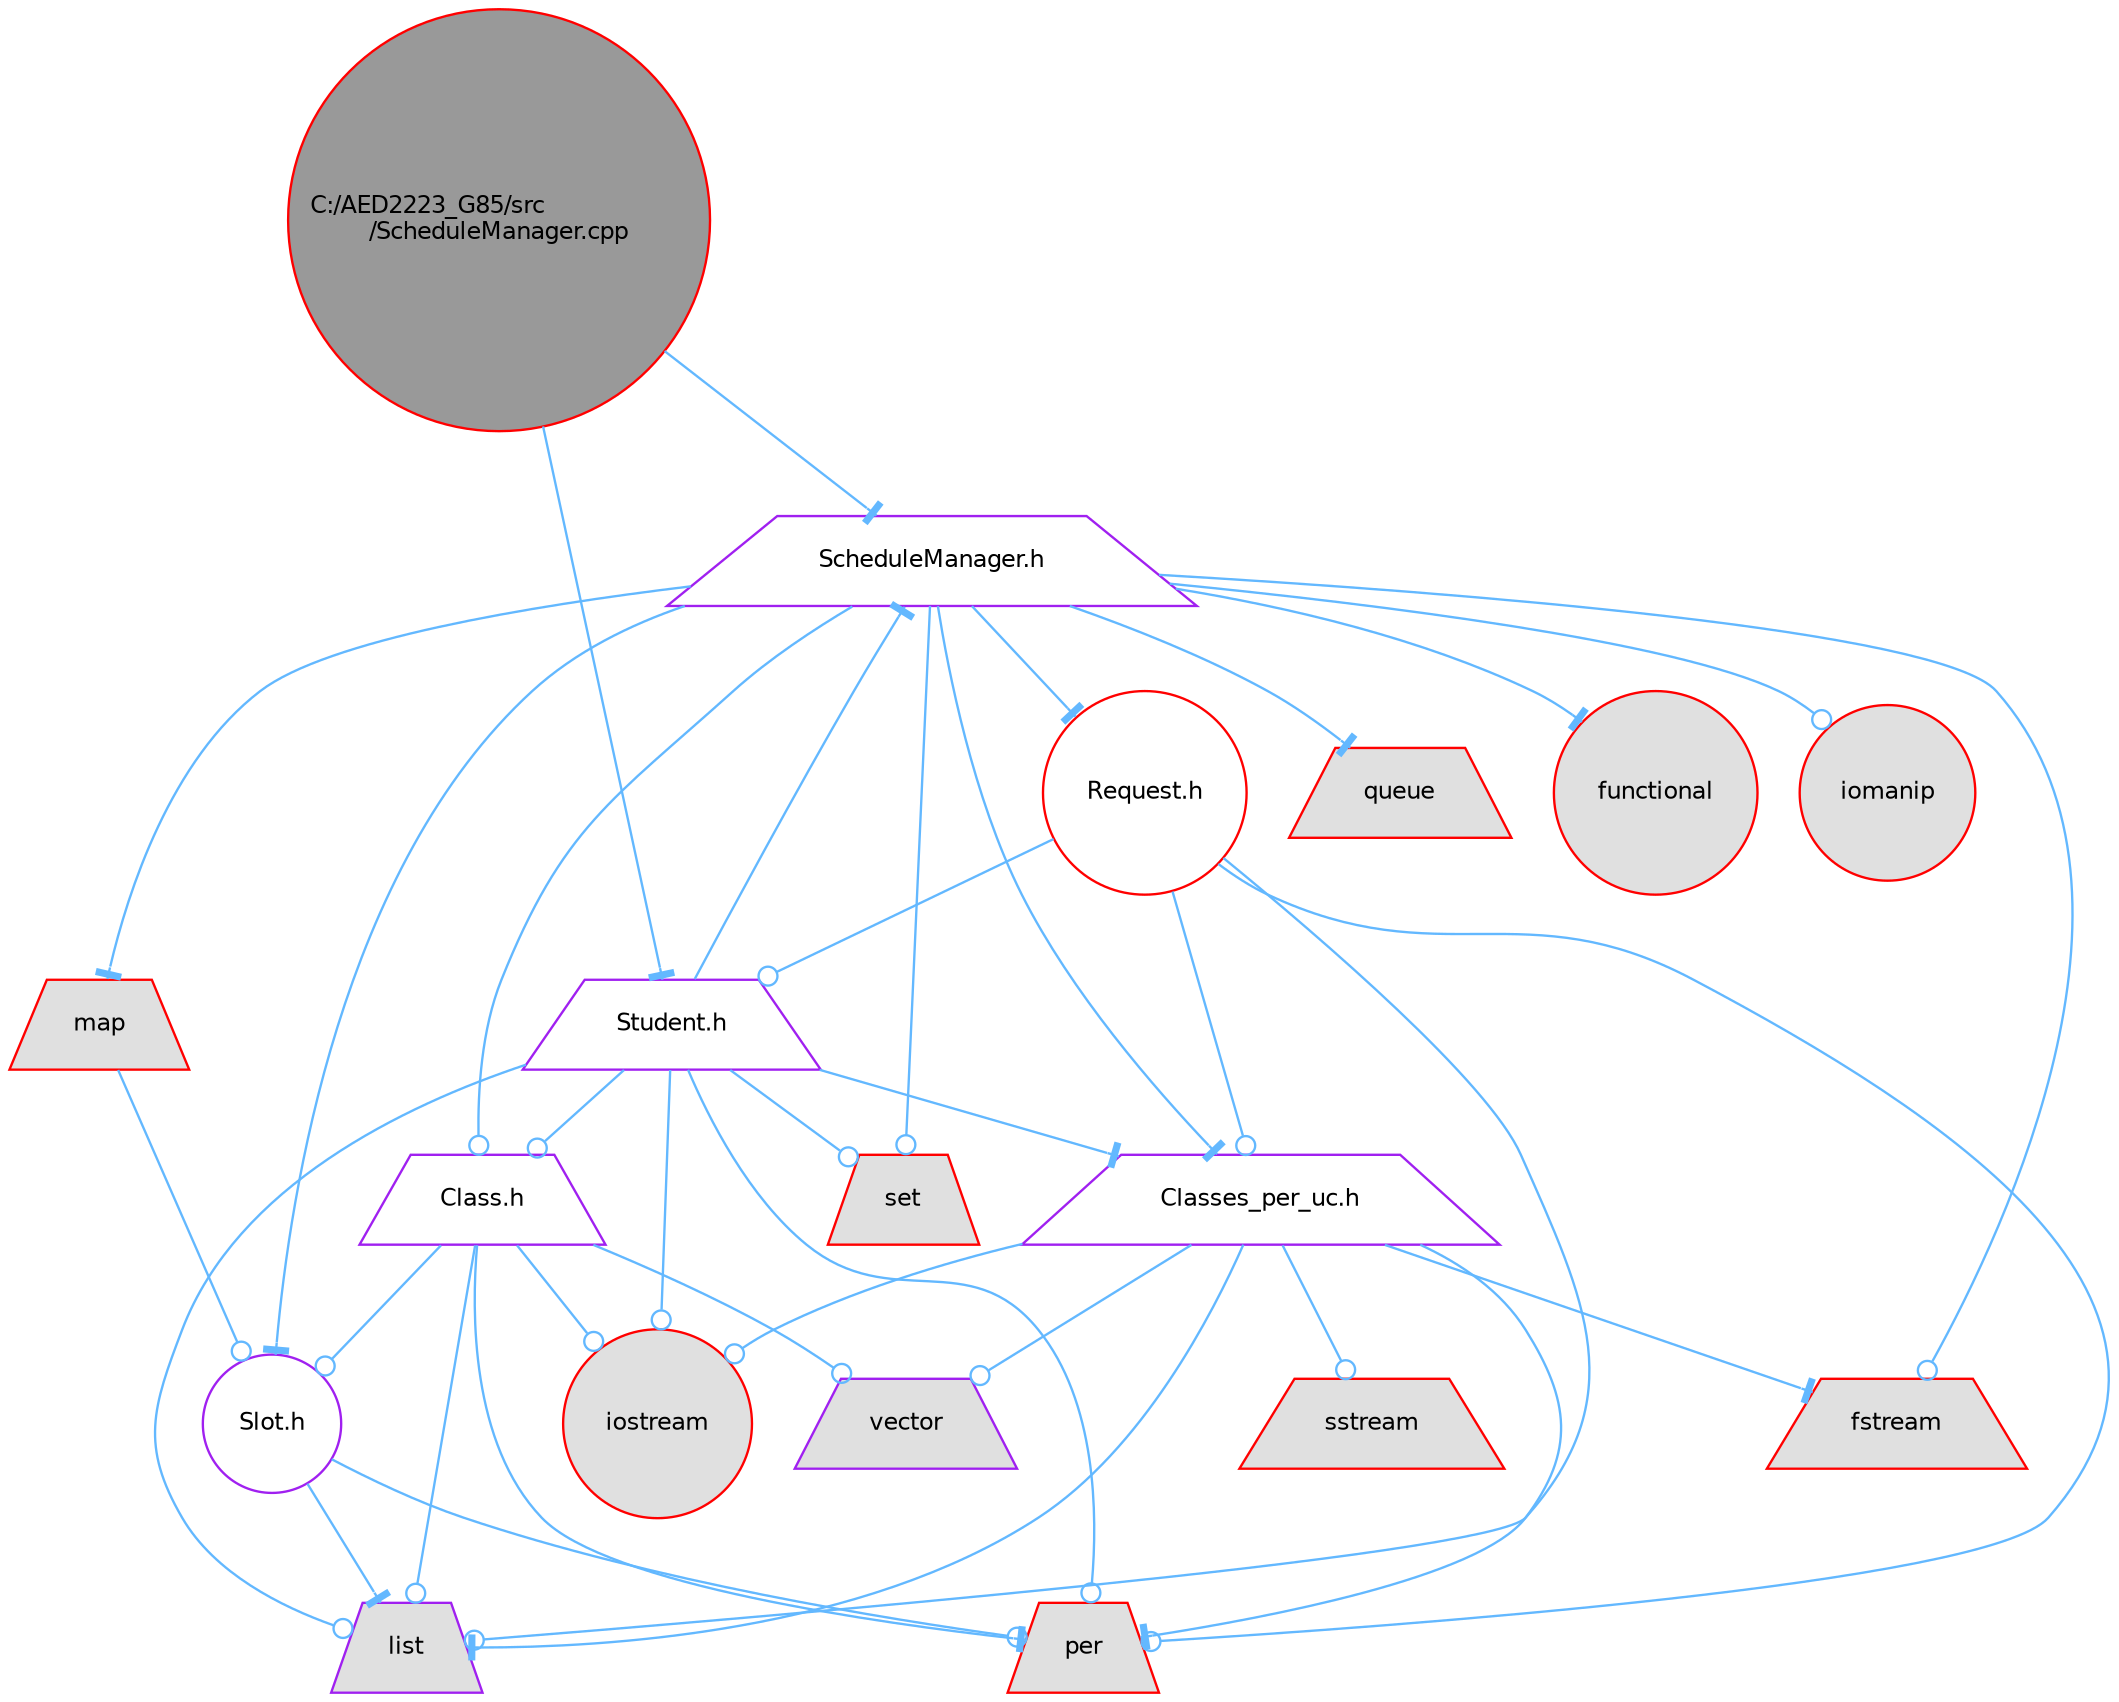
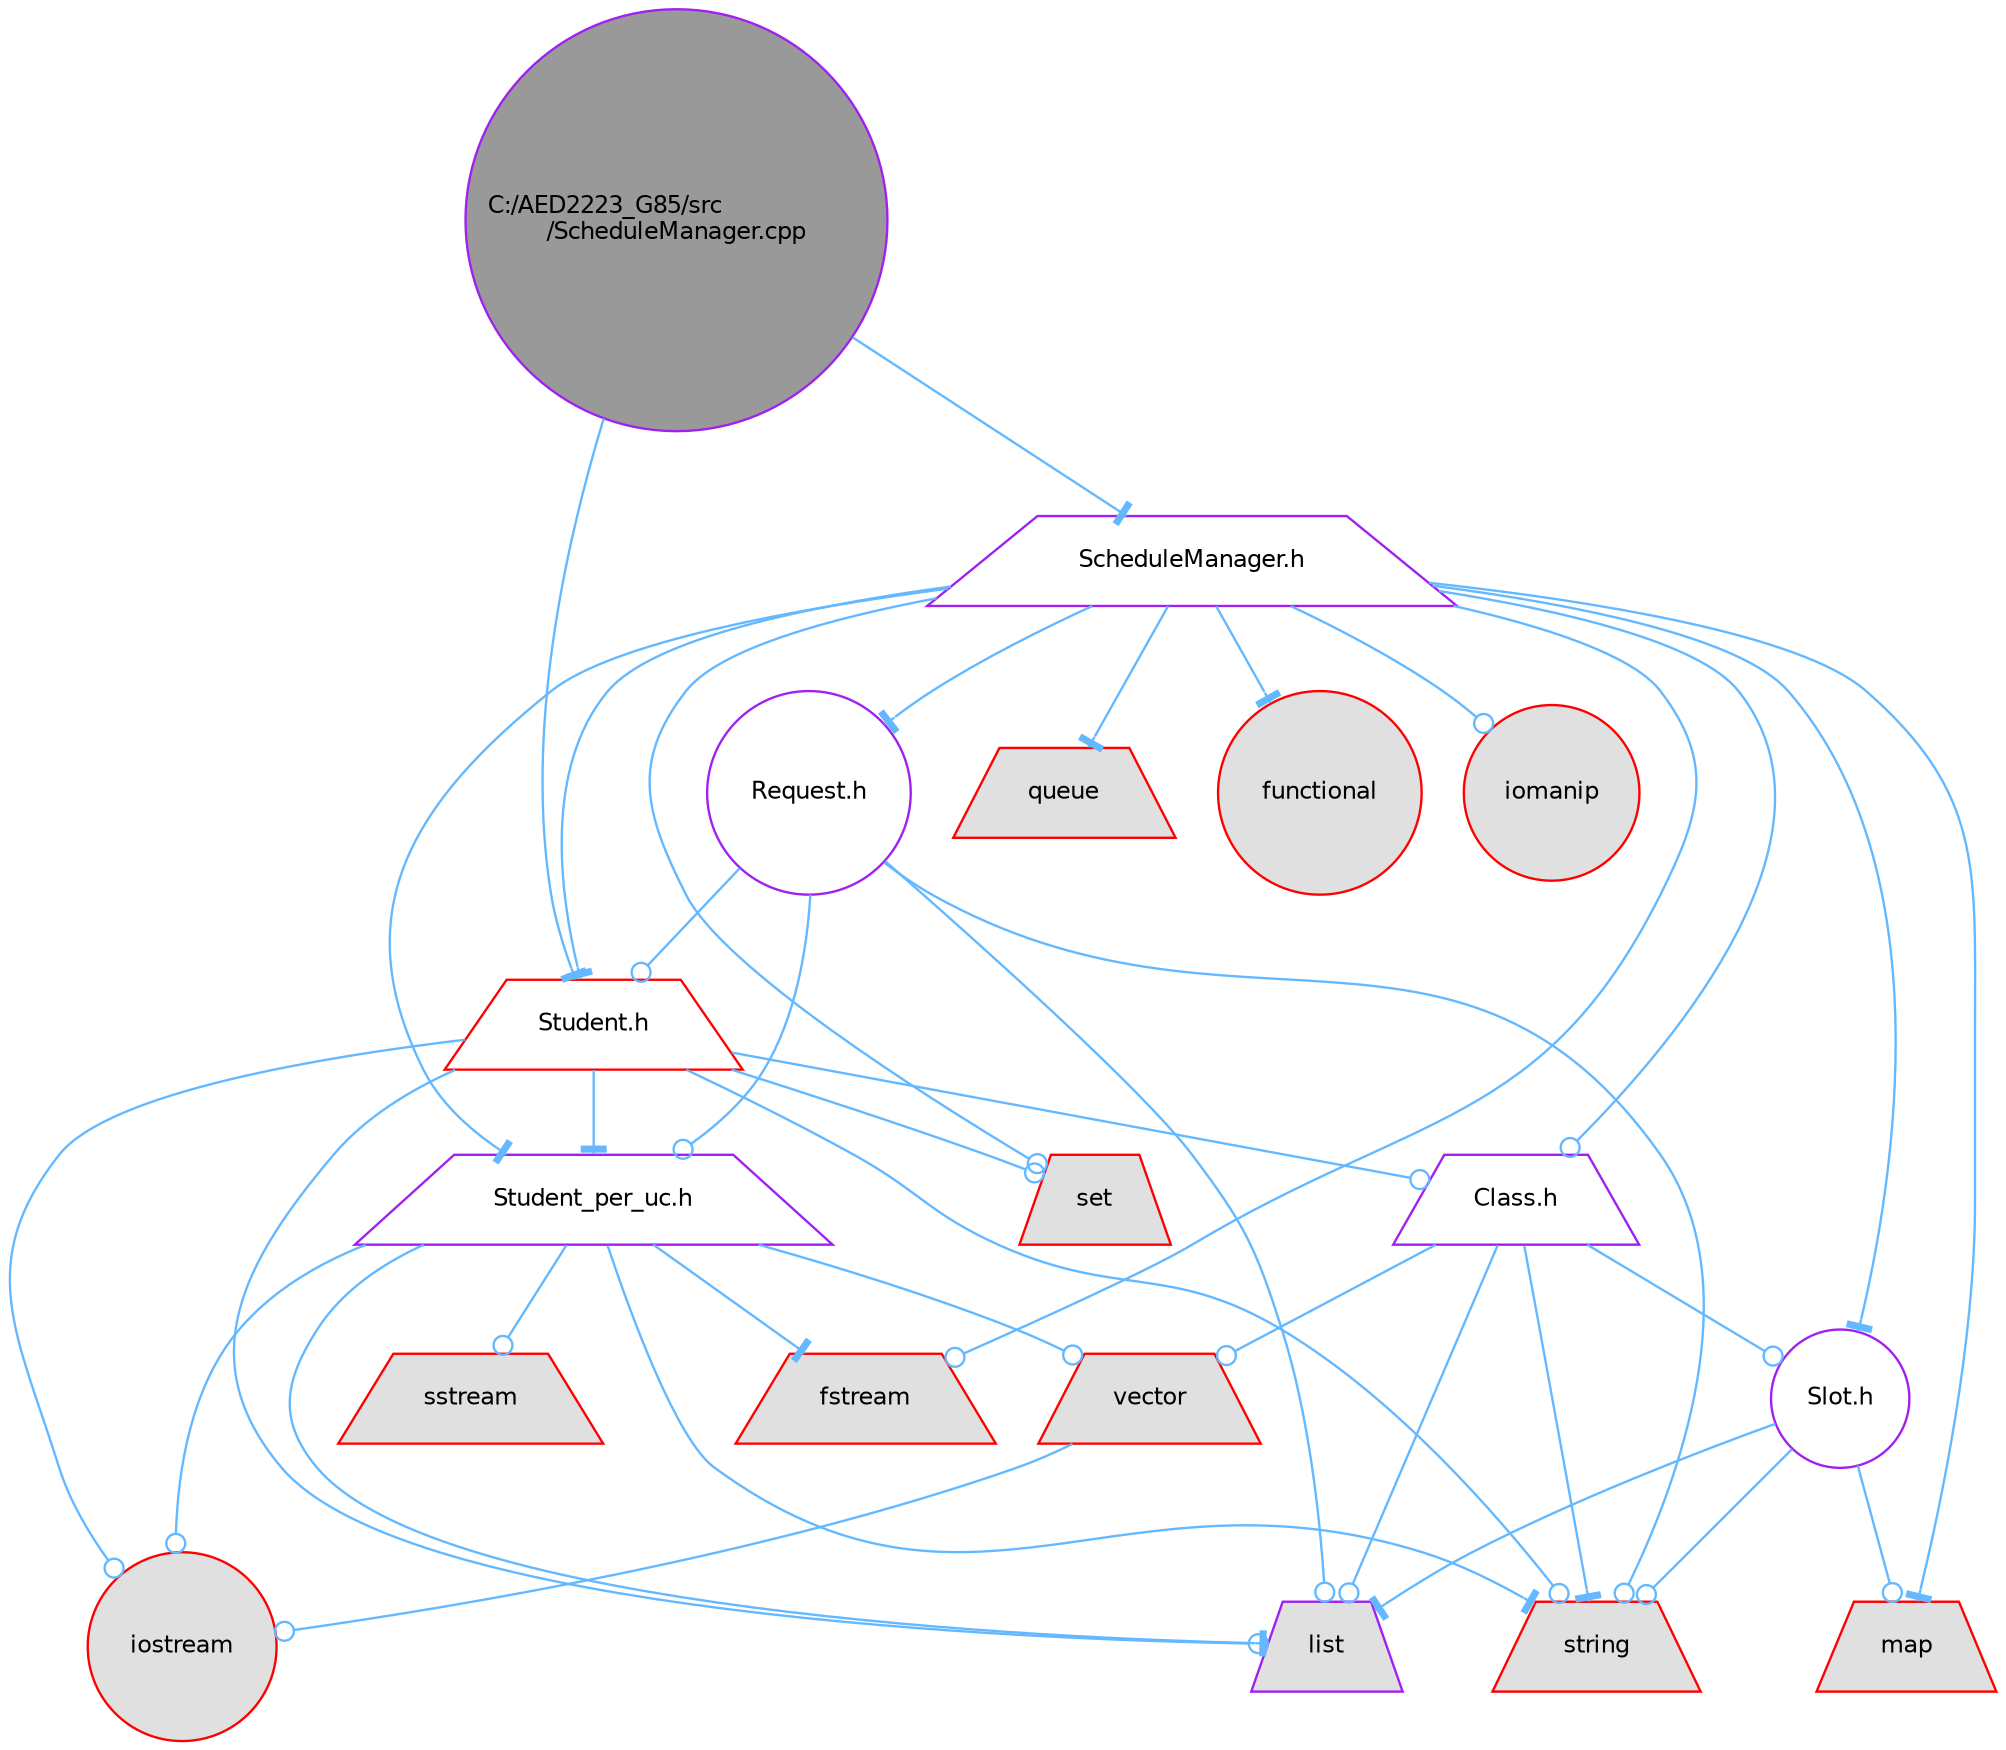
(499, 220) -> (676, 220)
(1145, 793) -> (809, 793)
(794, 797) -> (638, 668)
(672, 1025) -> (594, 1025)
(1261, 1200) -> (594, 1200)
(178, 1206) -> (1874, 1524)
(552, 1289) -> (689, 1559)
(906, 1424) -> (1150, 1399)
(1083, 1648) -> (1597, 1647)
